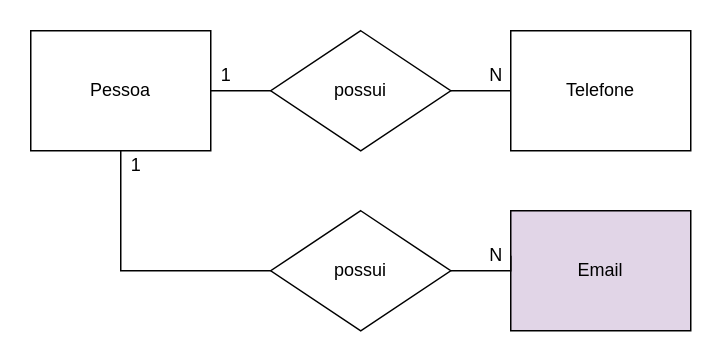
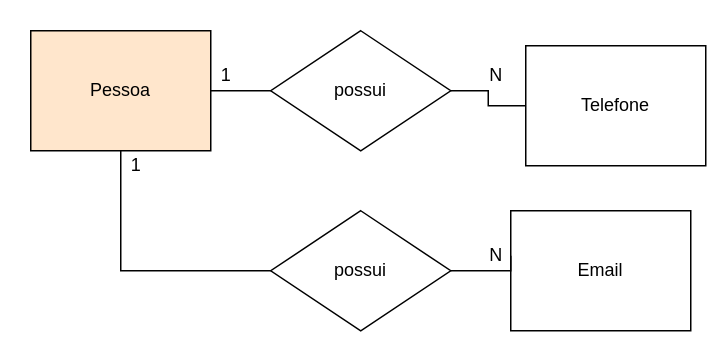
(121, 91) -> (121, 91)
(601, 91) -> (616, 106)
(601, 271) -> (601, 271)
